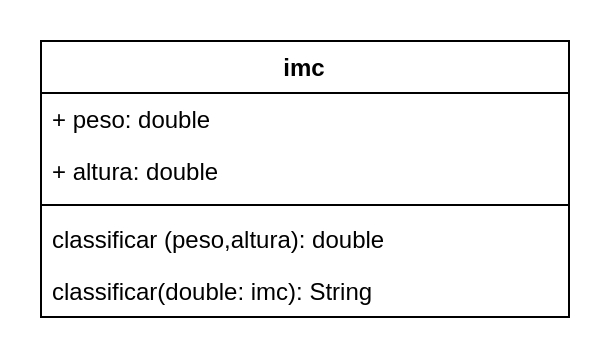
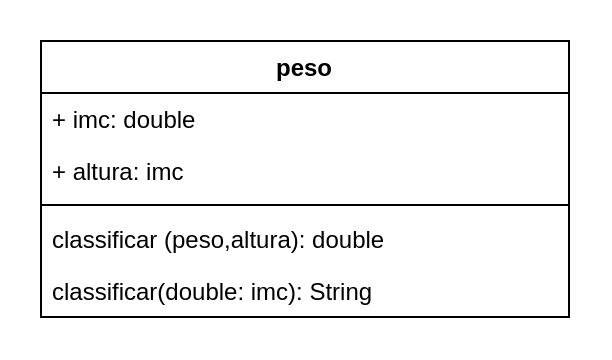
(305, 69) -> (305, 69)
(135, 121) -> (125, 121)
(145, 173) -> (125, 173)
